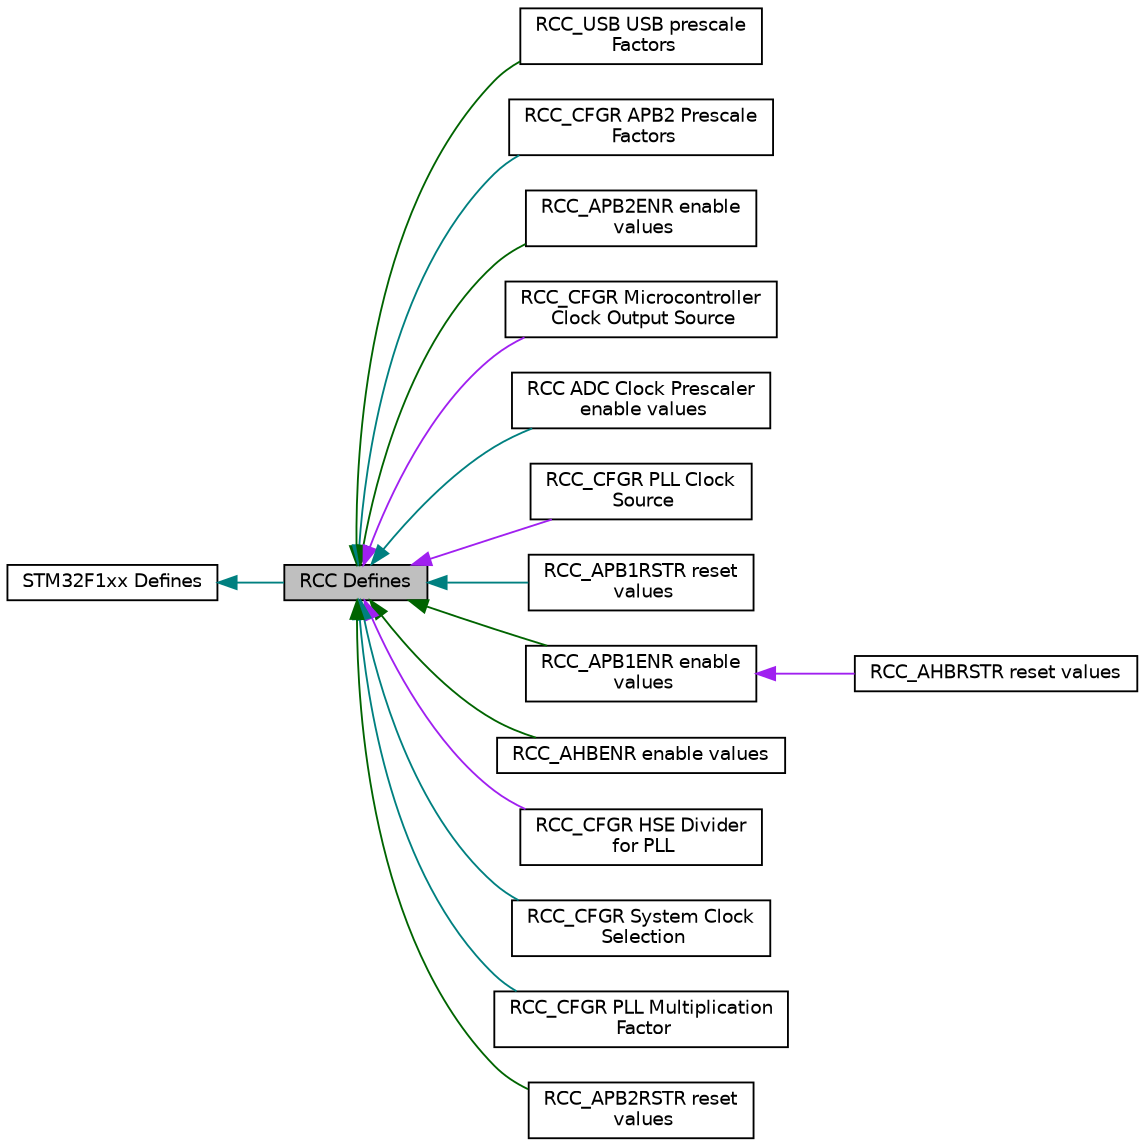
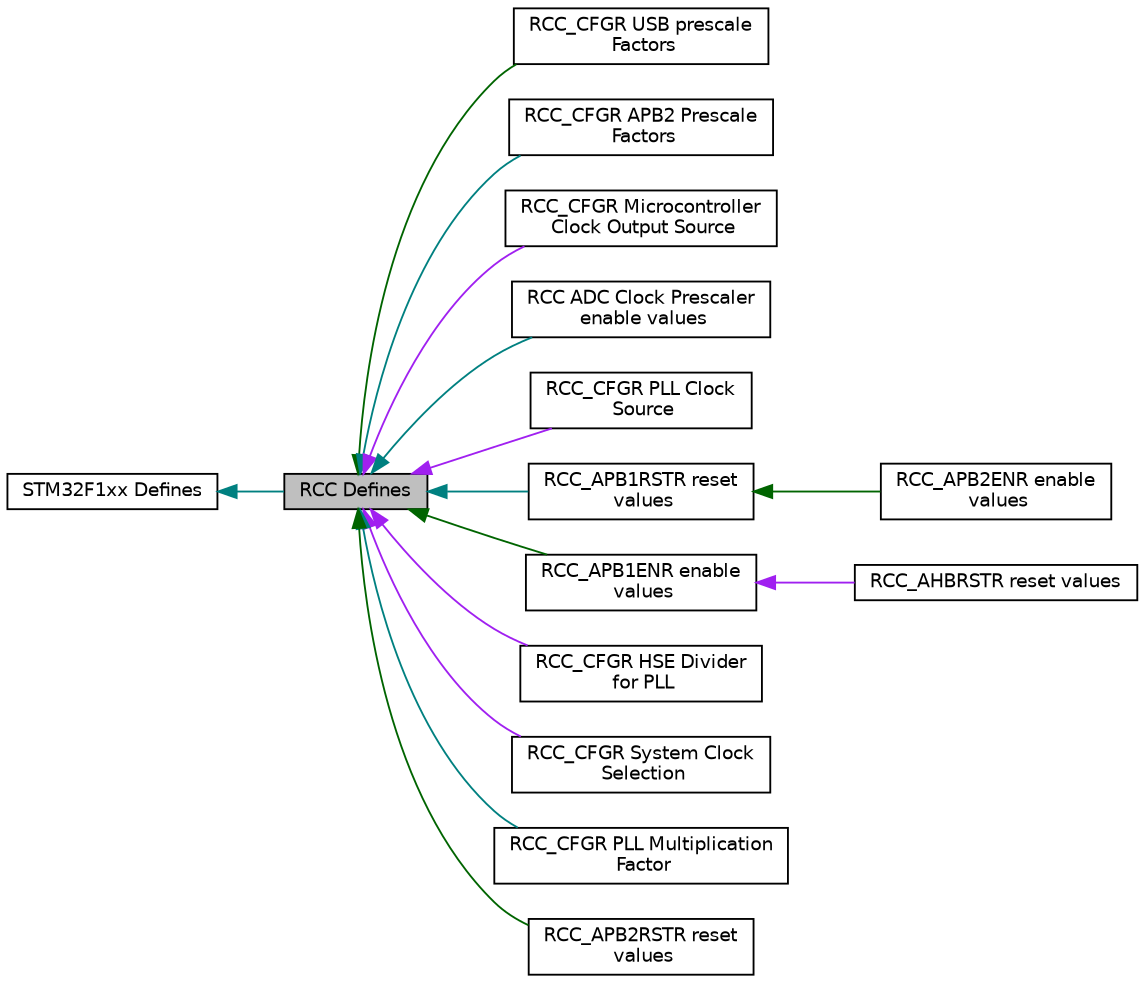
(641, 36) -> (641, 36)
(415, 378) -> (826, 492)
(641, 755) -> none
(416, 775) -> (428, 645)
